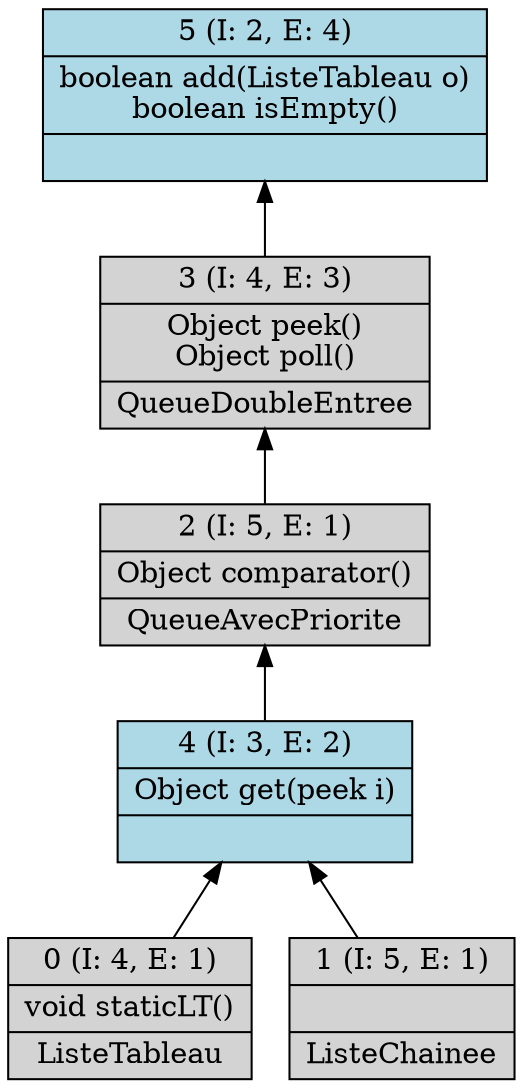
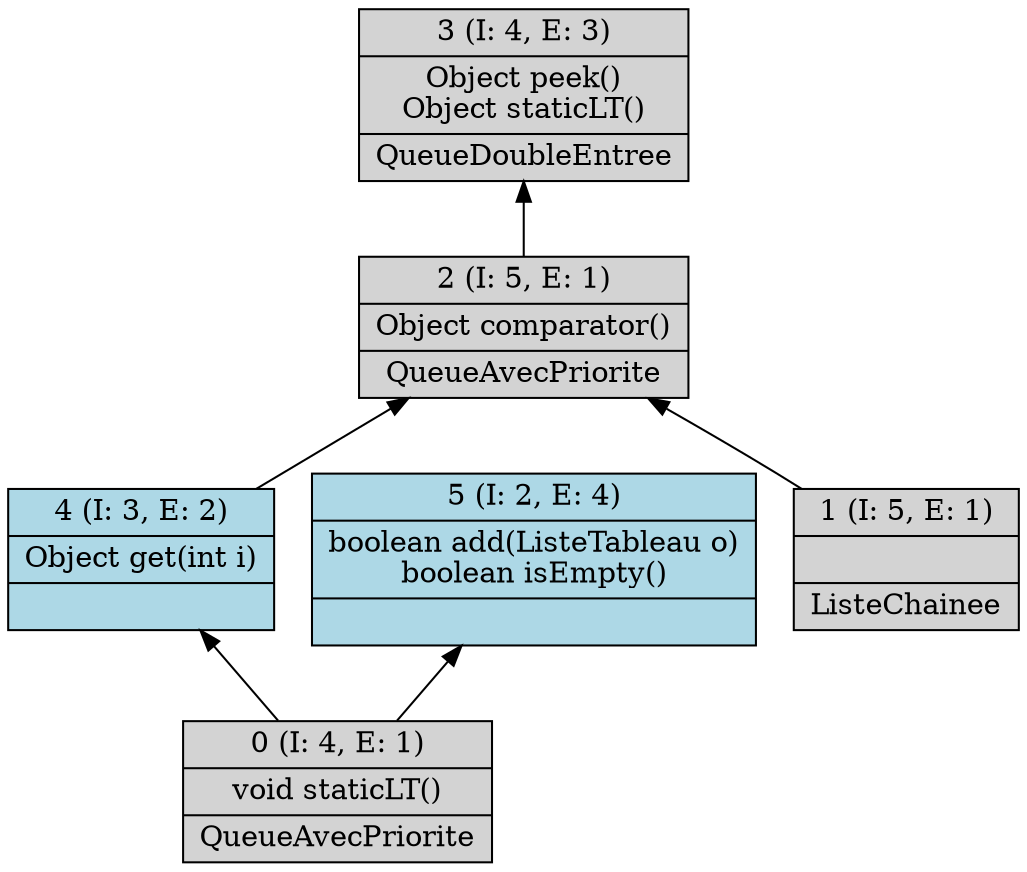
(265, 229) -> (422, 691)
(265, 357) -> (524, 109)
(265, 791) -> (141, 559)
(339, 909) -> (734, 448)
(130, 1055) -> (338, 838)
